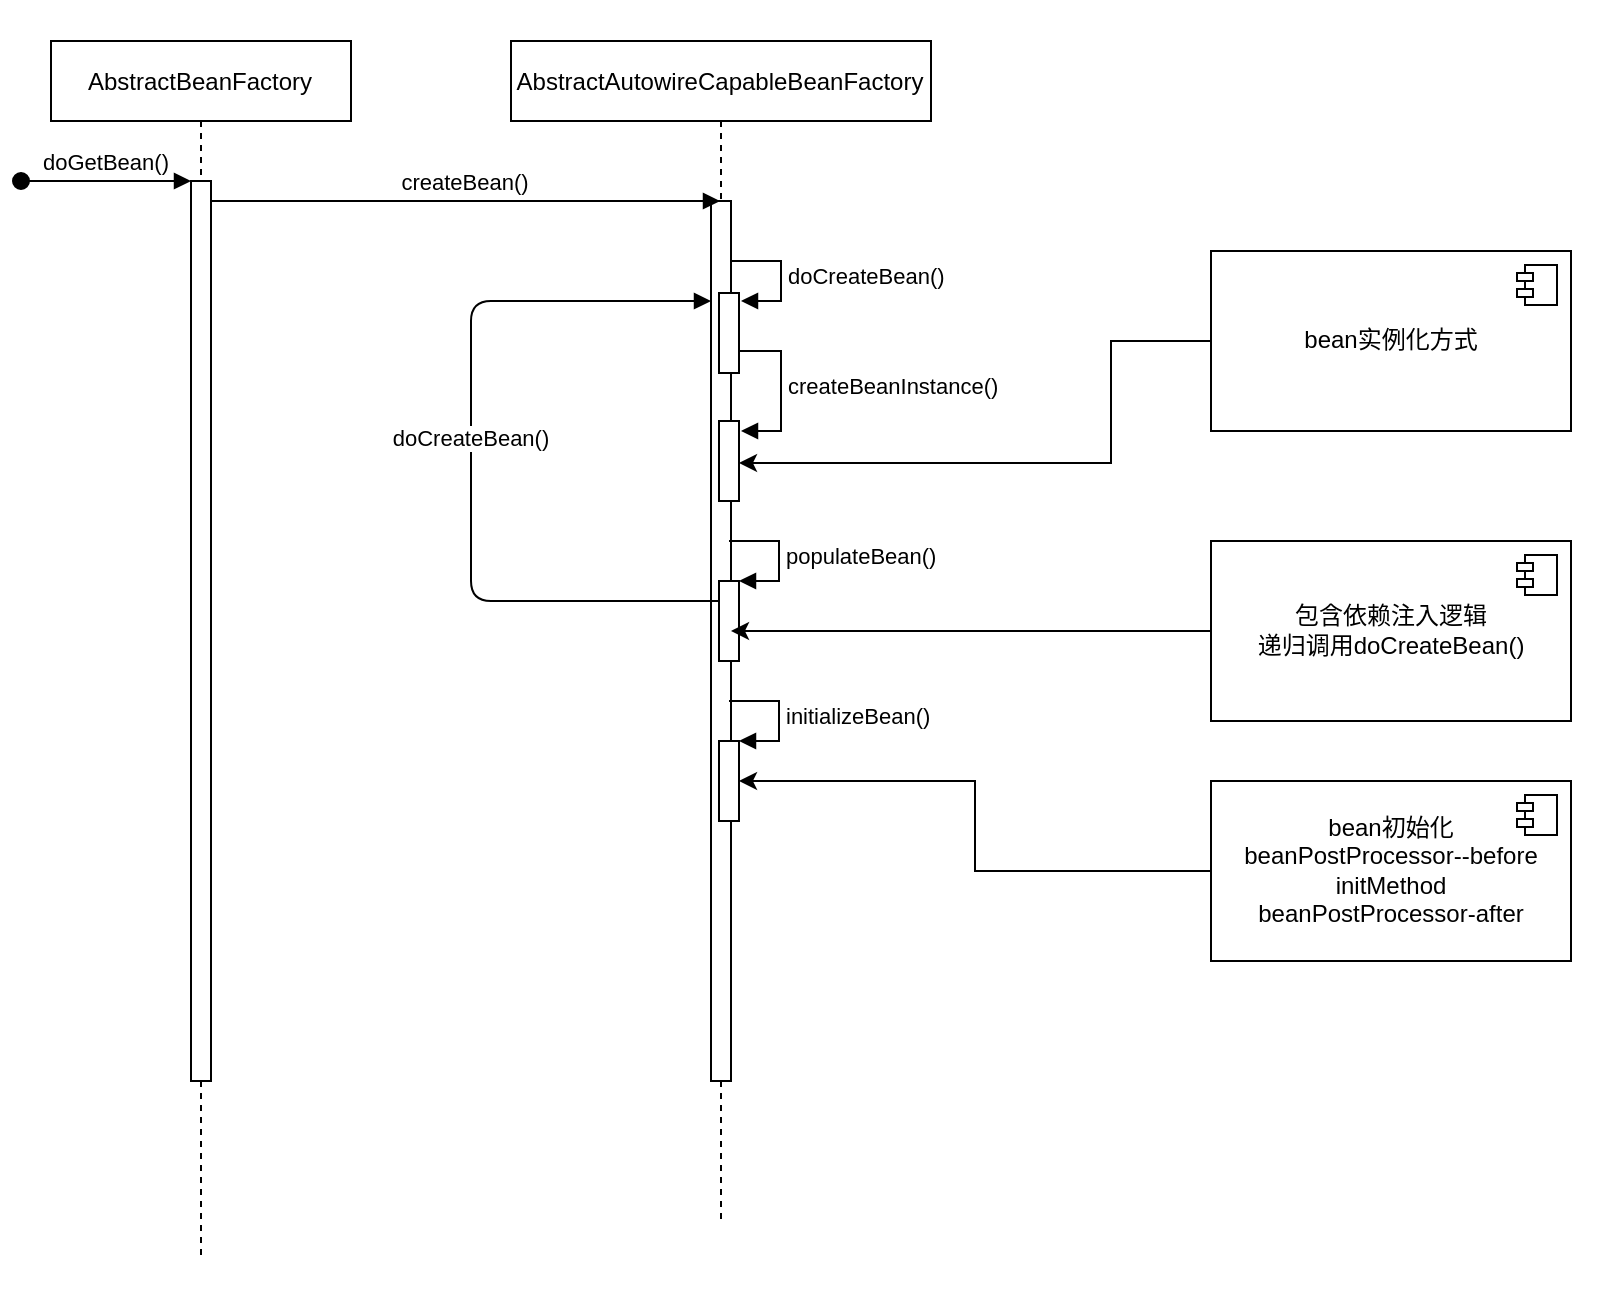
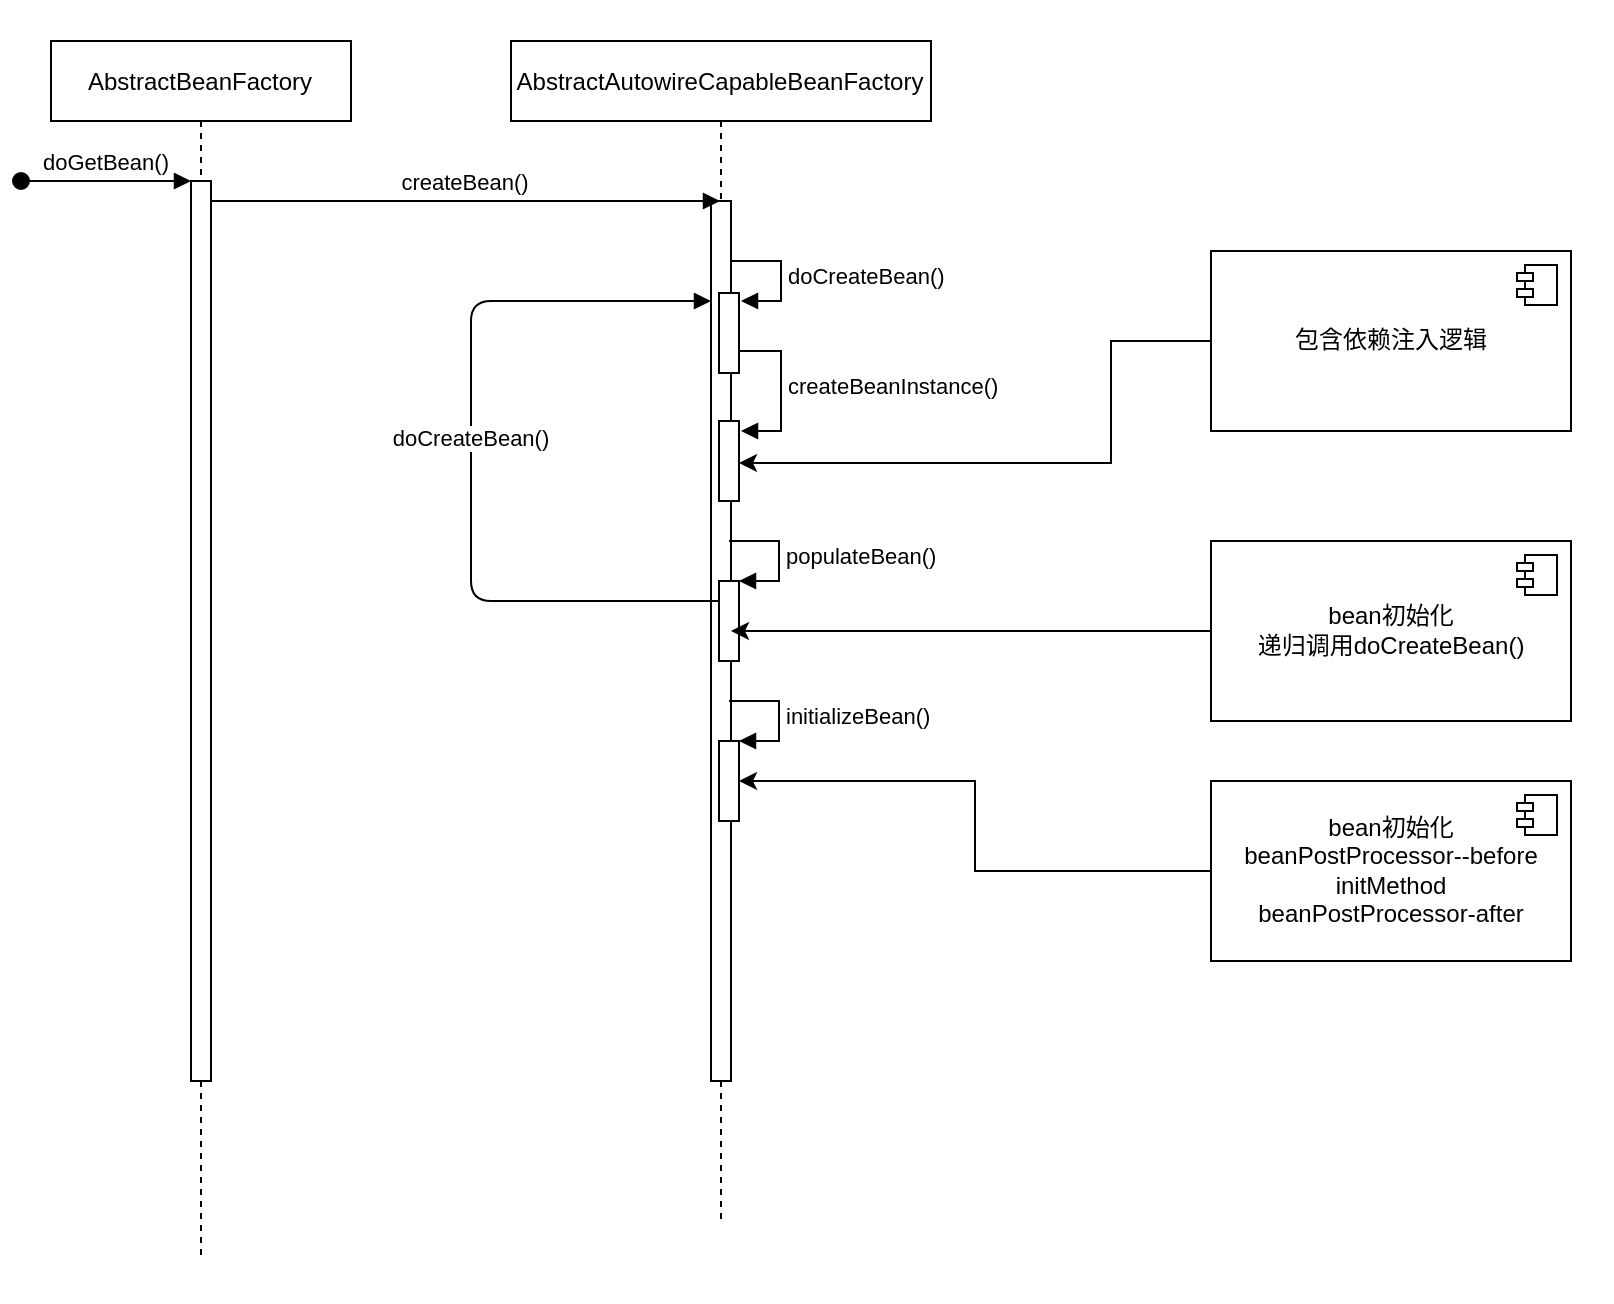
(1392, 341) -> (1392, 341)
(1392, 631) -> (1392, 631)
